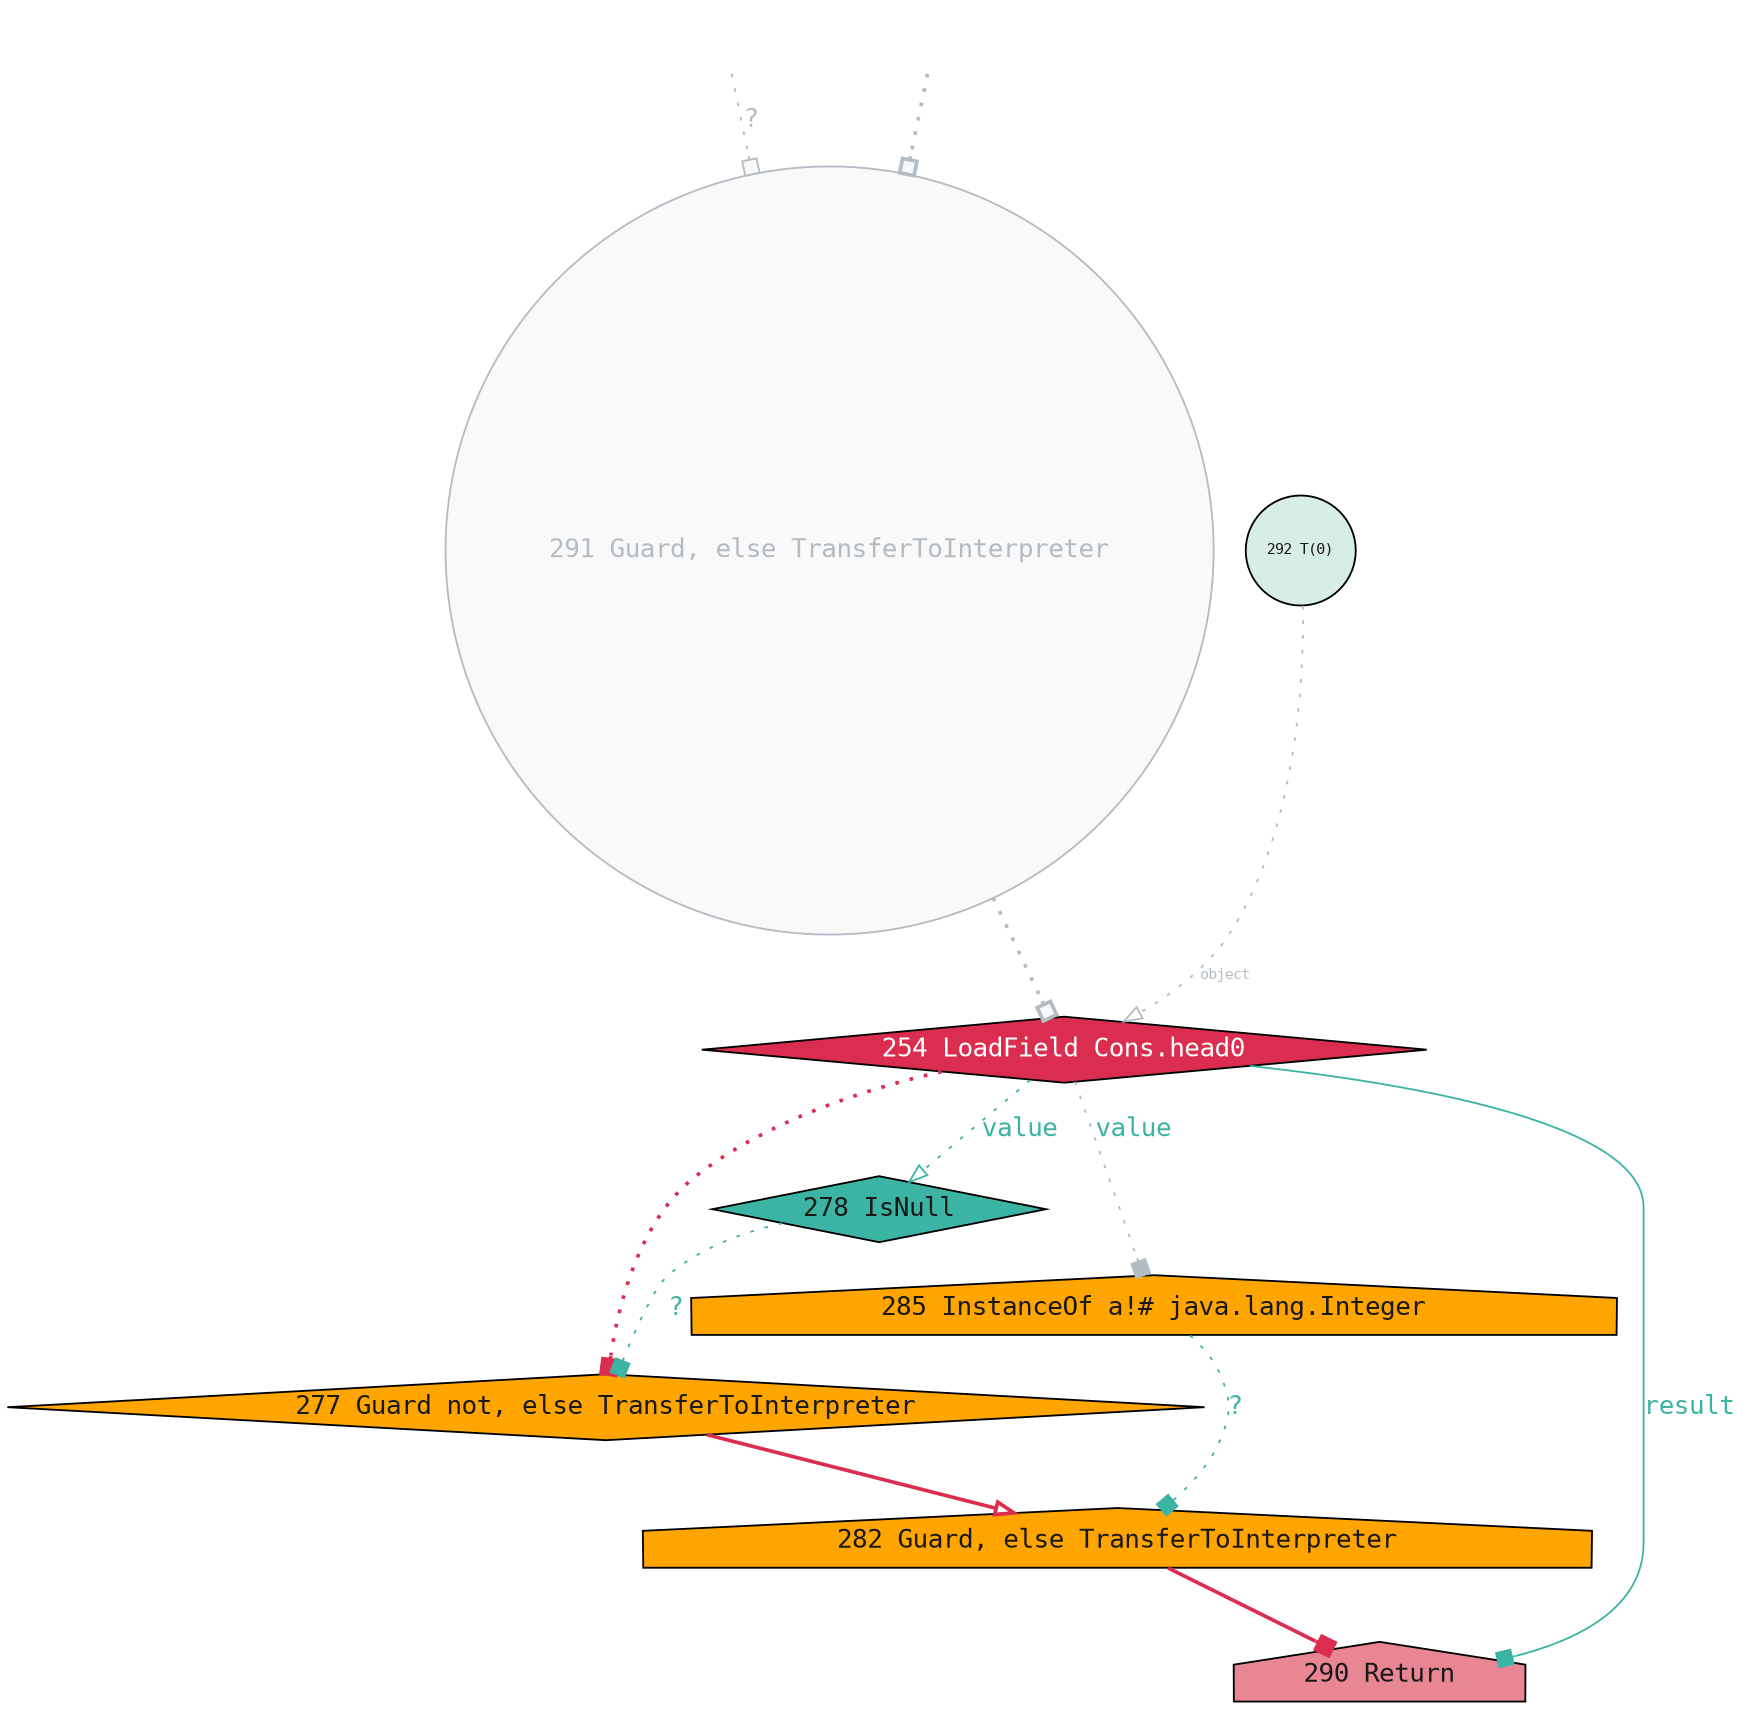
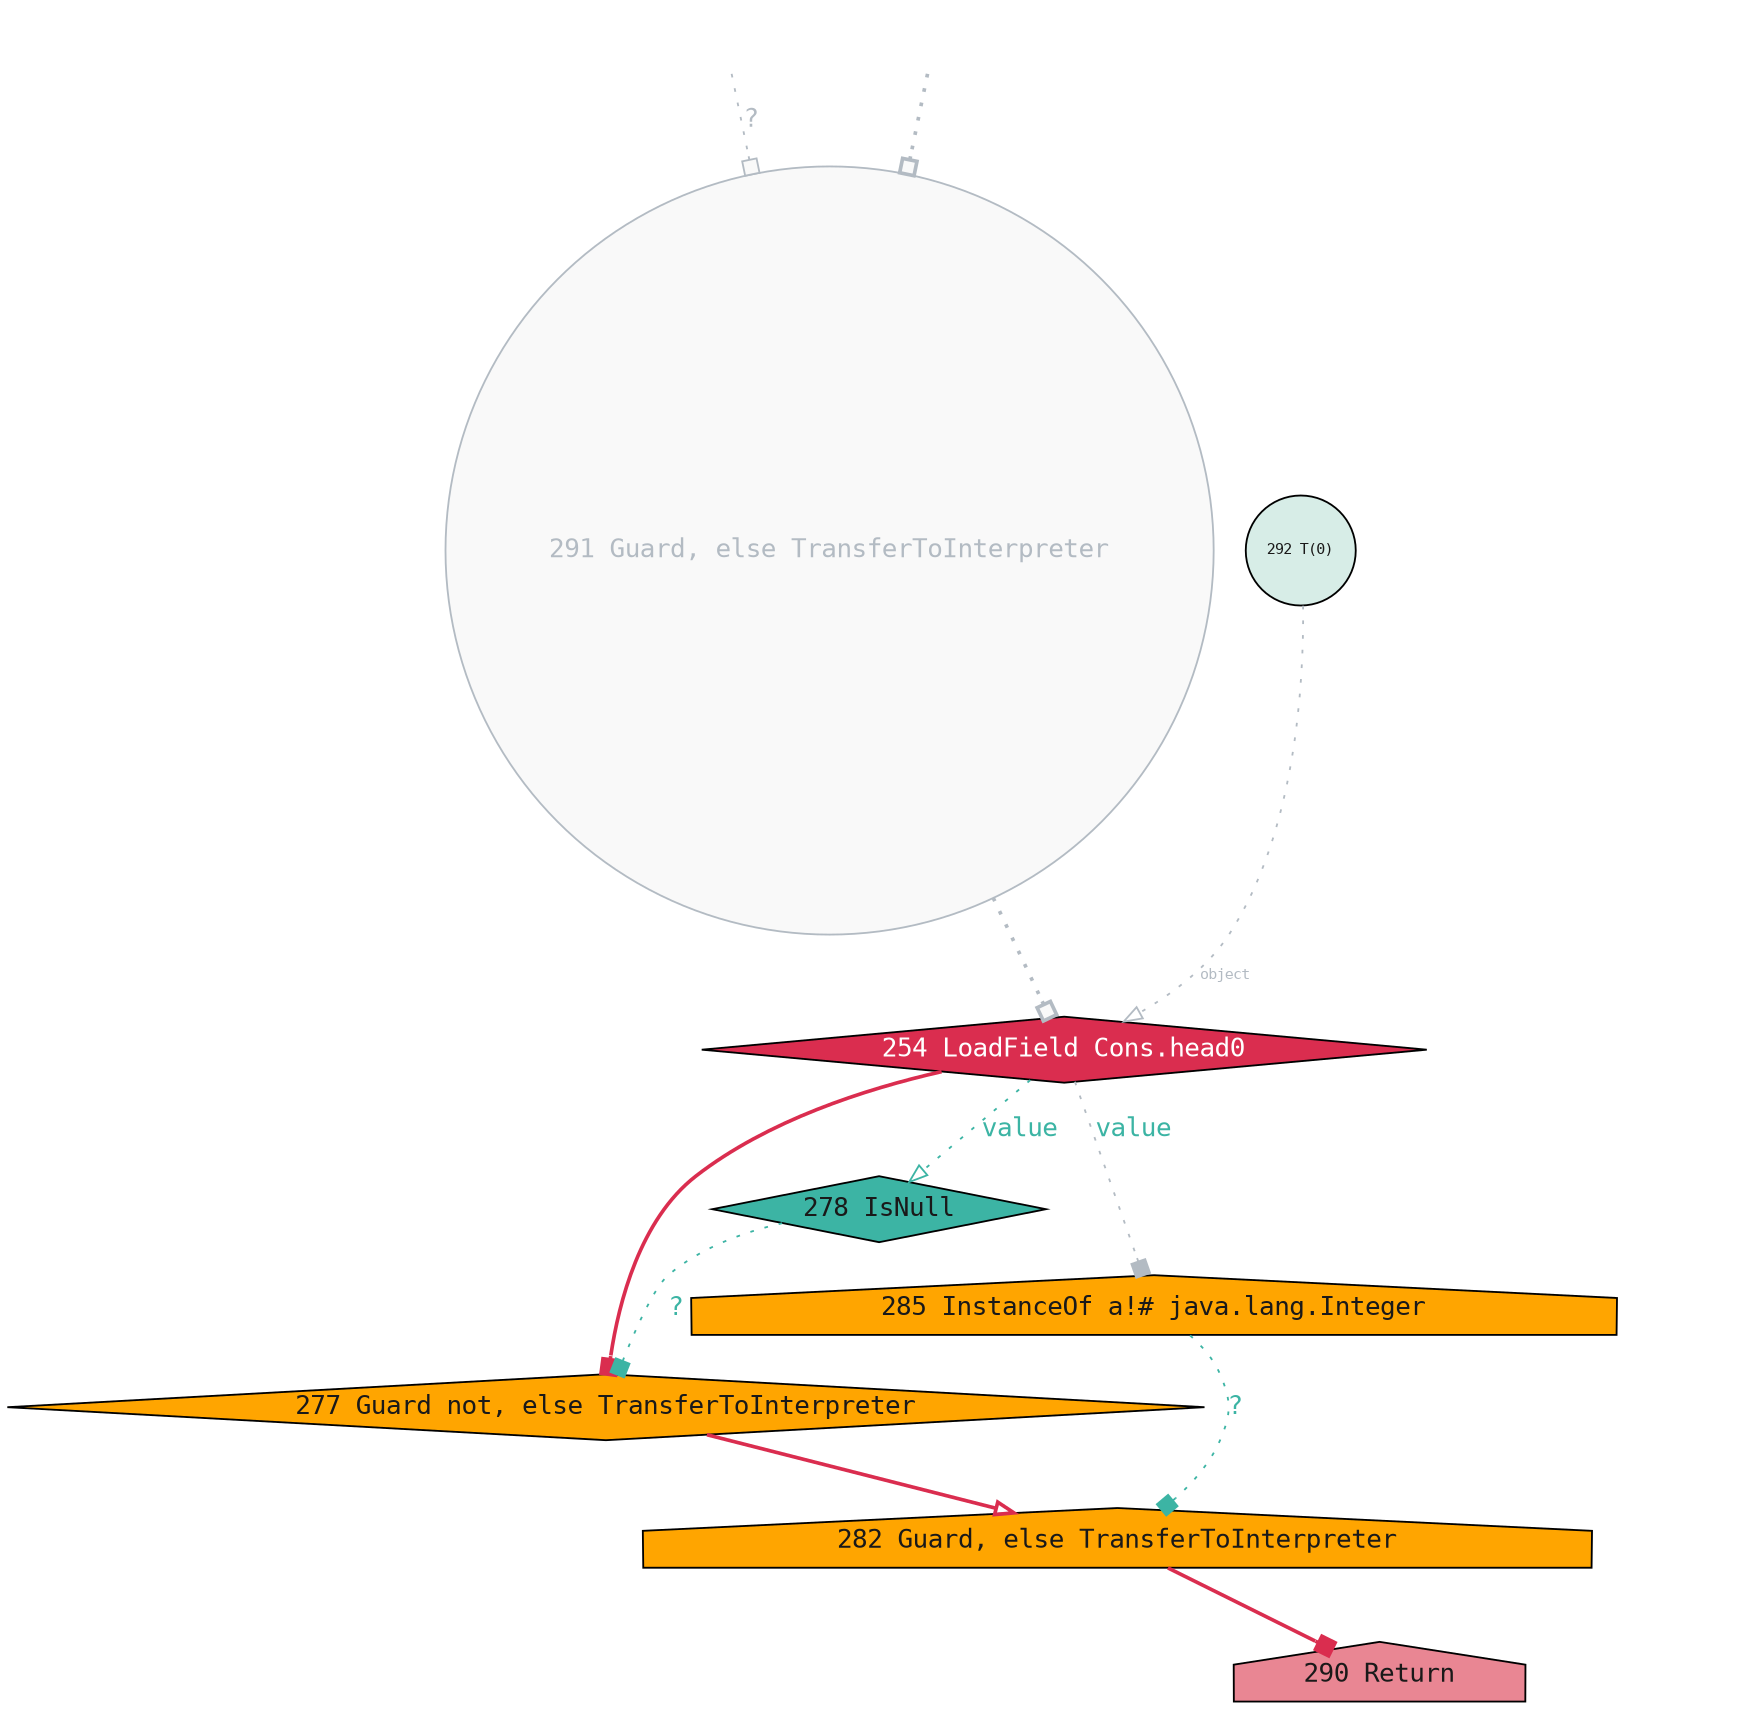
(723, 1157) -> (723, 1157)
(1644, 1249) -> none
